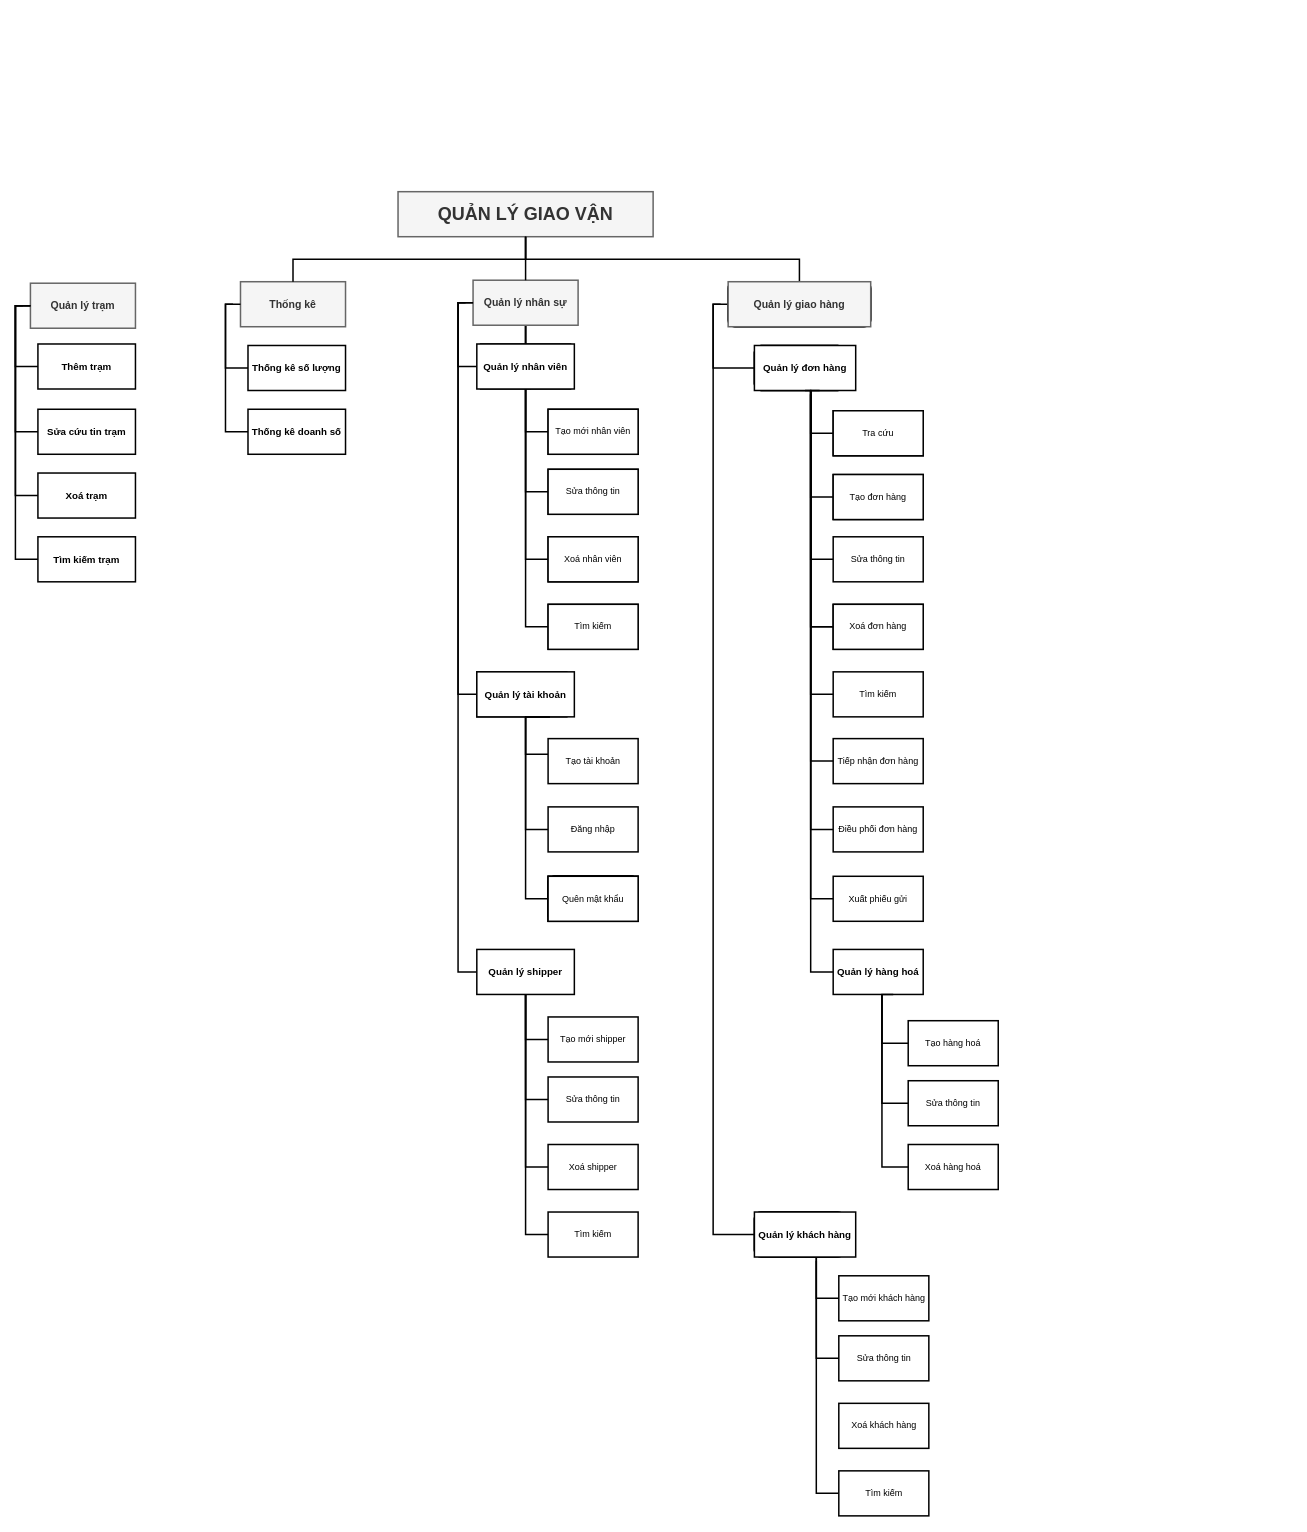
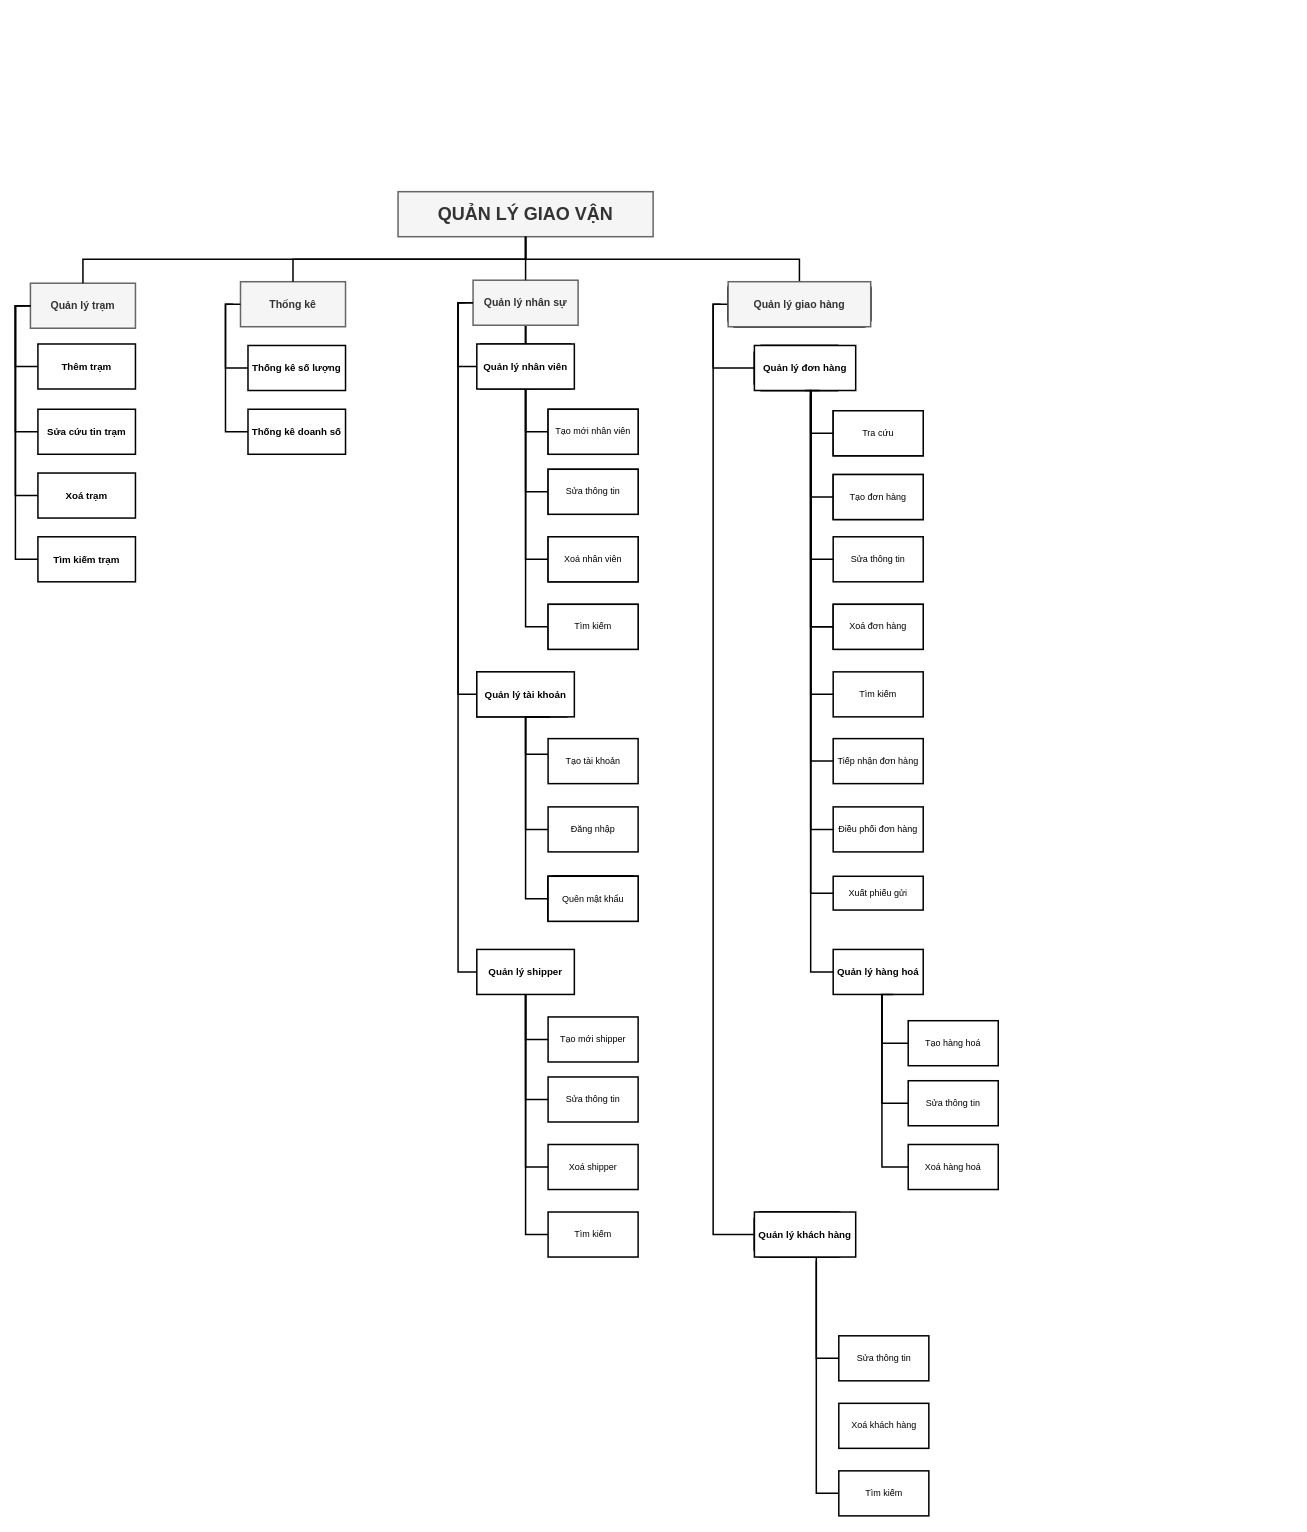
none -> (175, 259)
(878, 899) -> (878, 893)
(828, 1298) -> none
(884, 1298) -> none
